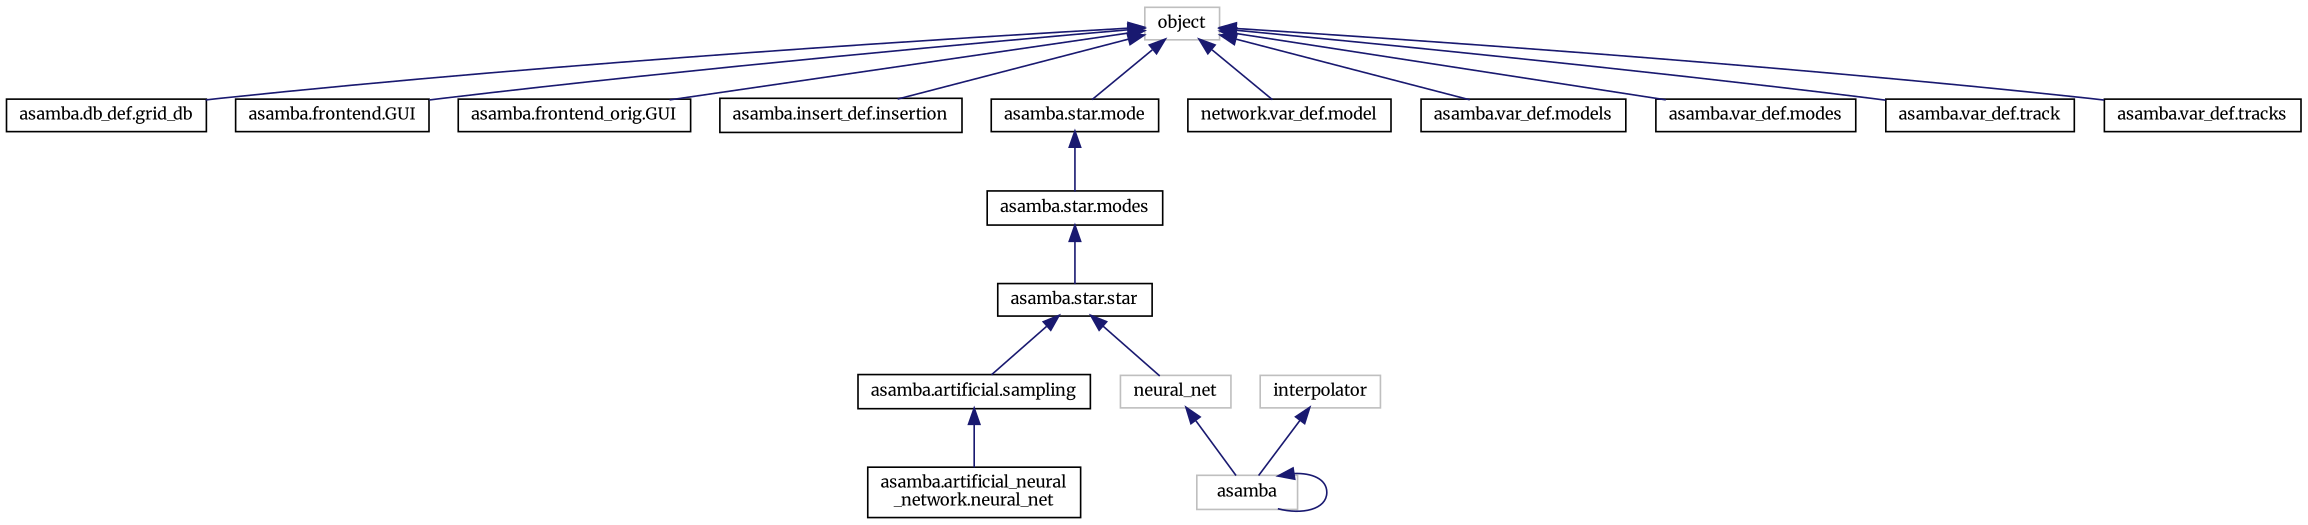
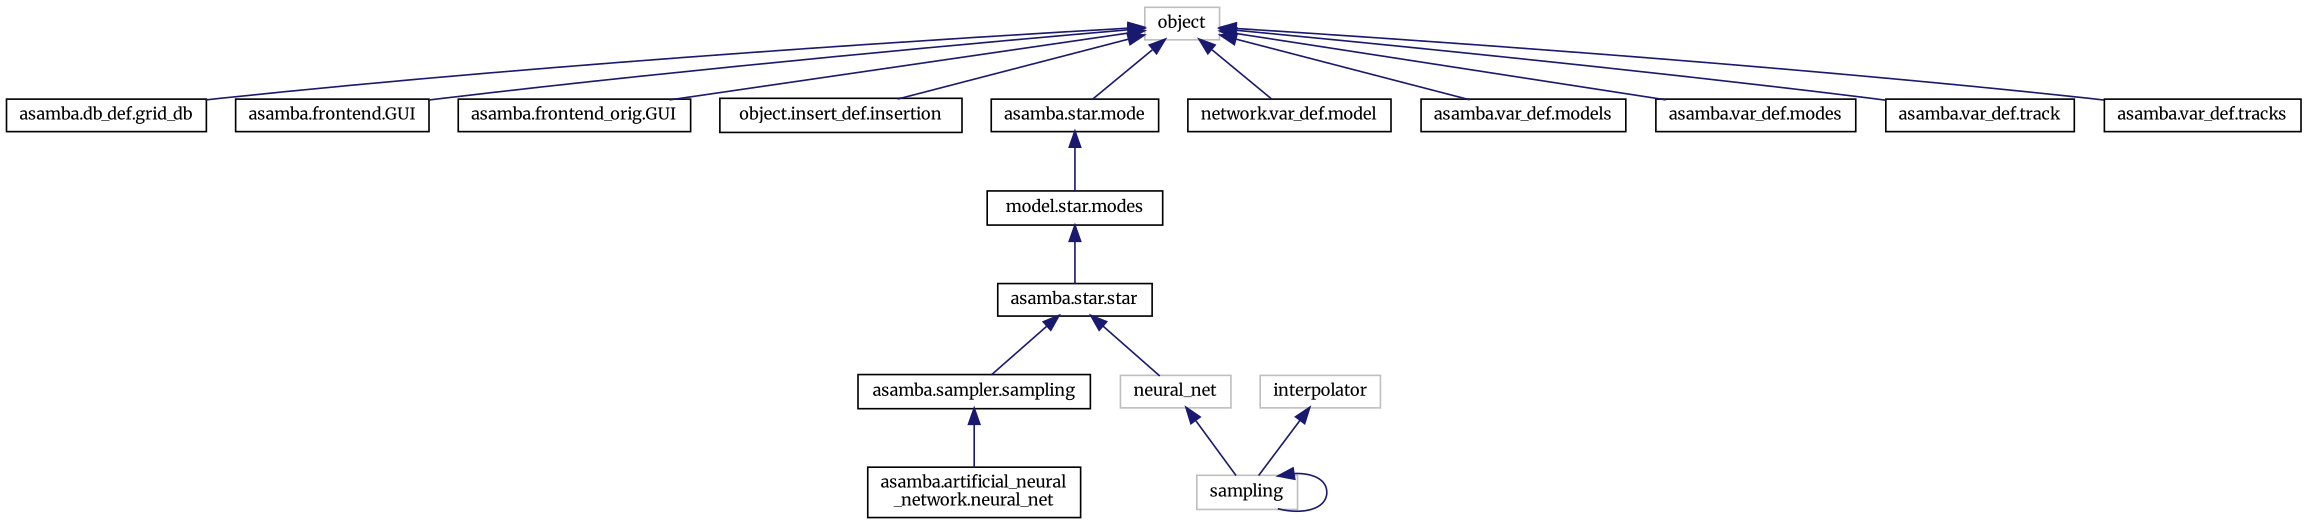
(841, 115) -> (841, 115)
(1075, 208) -> (1075, 208)
(974, 392) -> (974, 392)
(1247, 492) -> (1247, 492)
